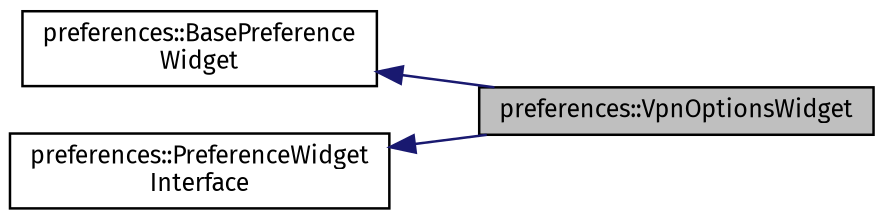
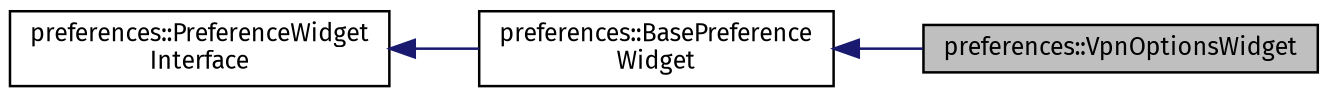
(451, 139) -> (447, 49)
